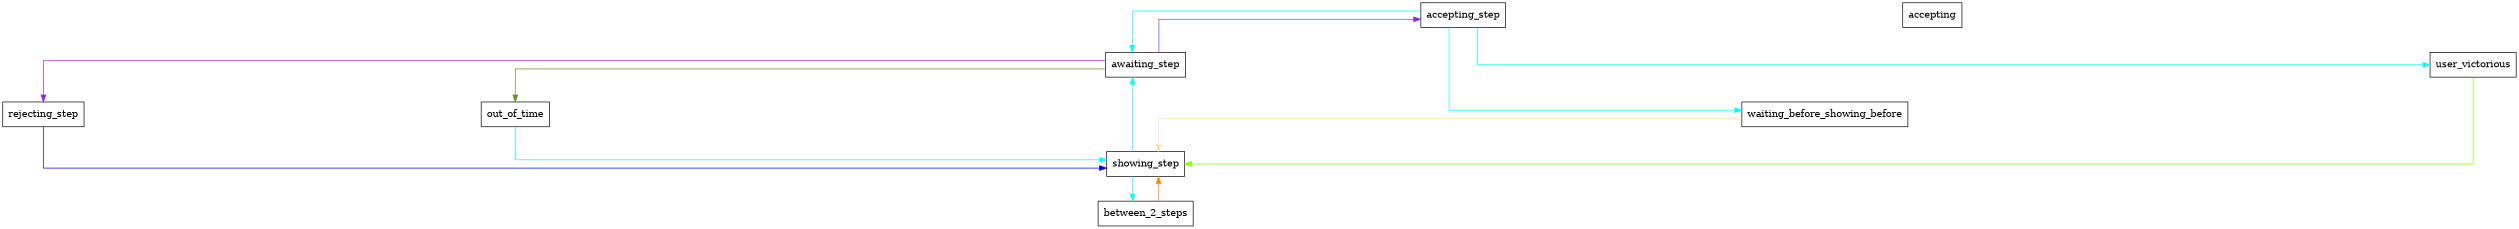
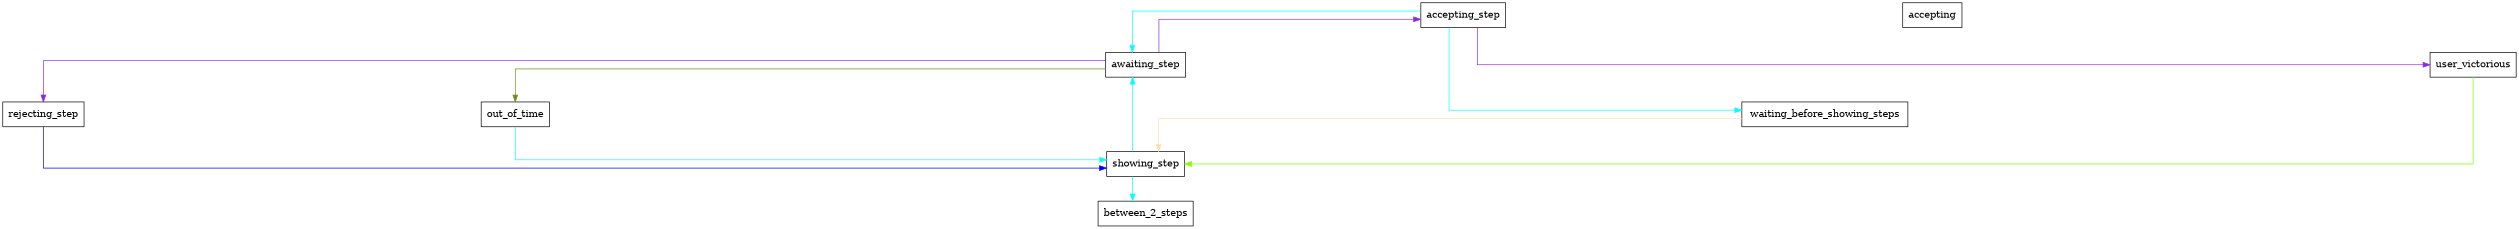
(1932, 65) -> (1932, 65)
(1825, 114) -> (1825, 114)
(1159, 192) -> none
